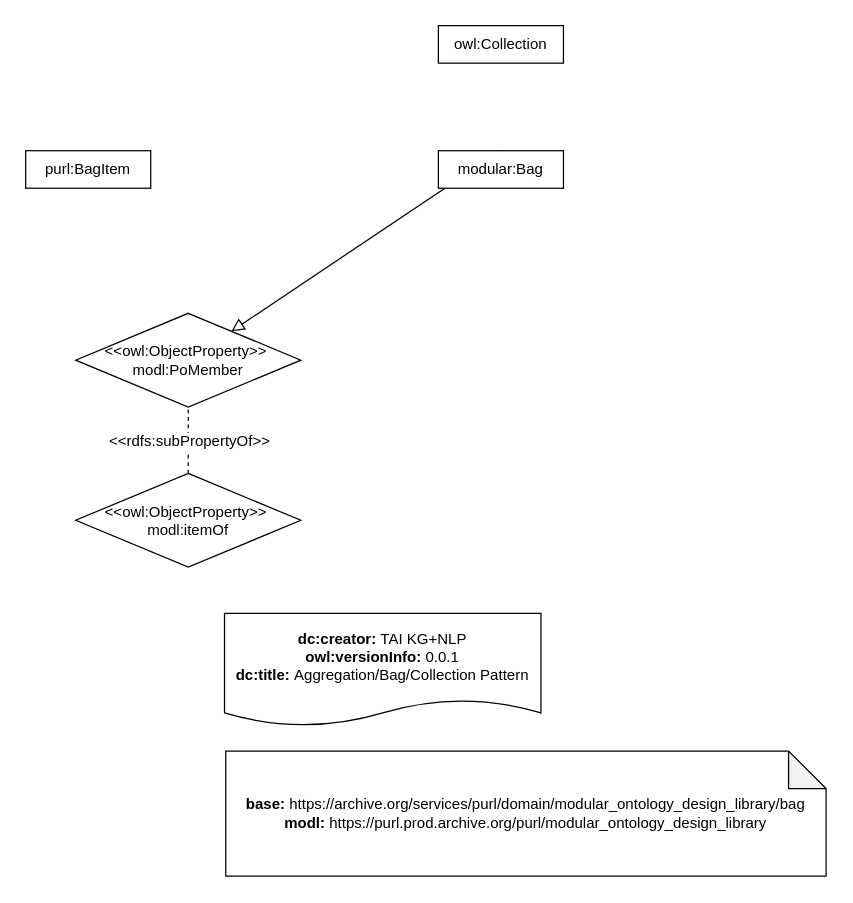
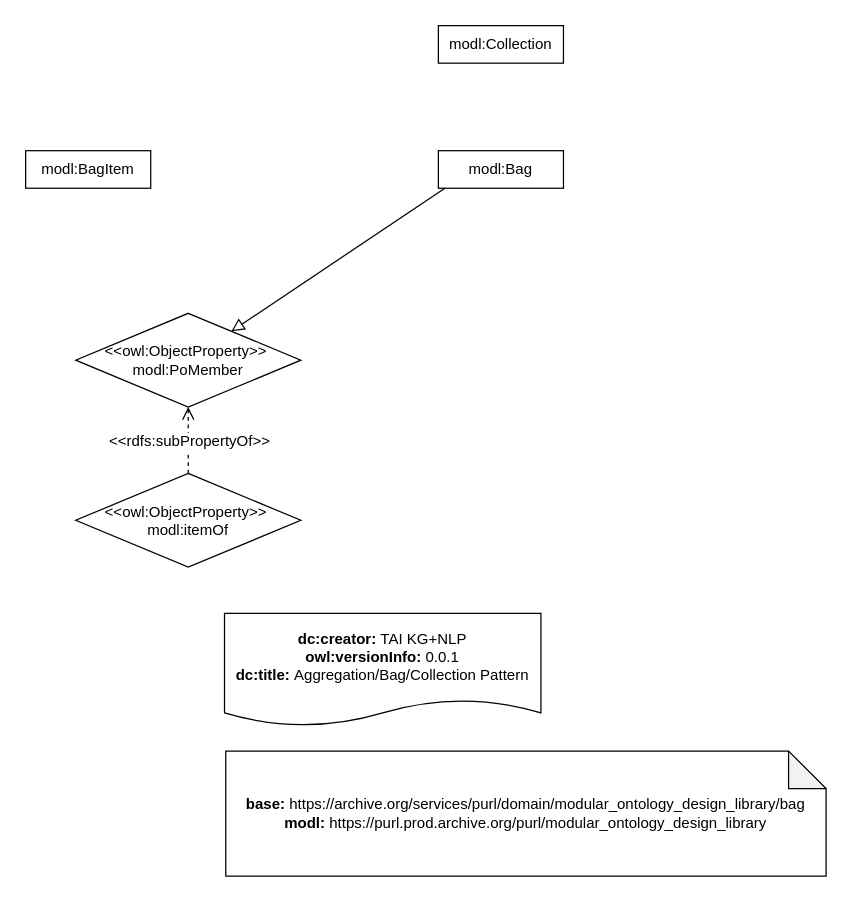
(501, 44) -> (501, 44)
(88, 169) -> (88, 169)
(501, 169) -> (501, 169)
(188, 411) -> (188, 413)
